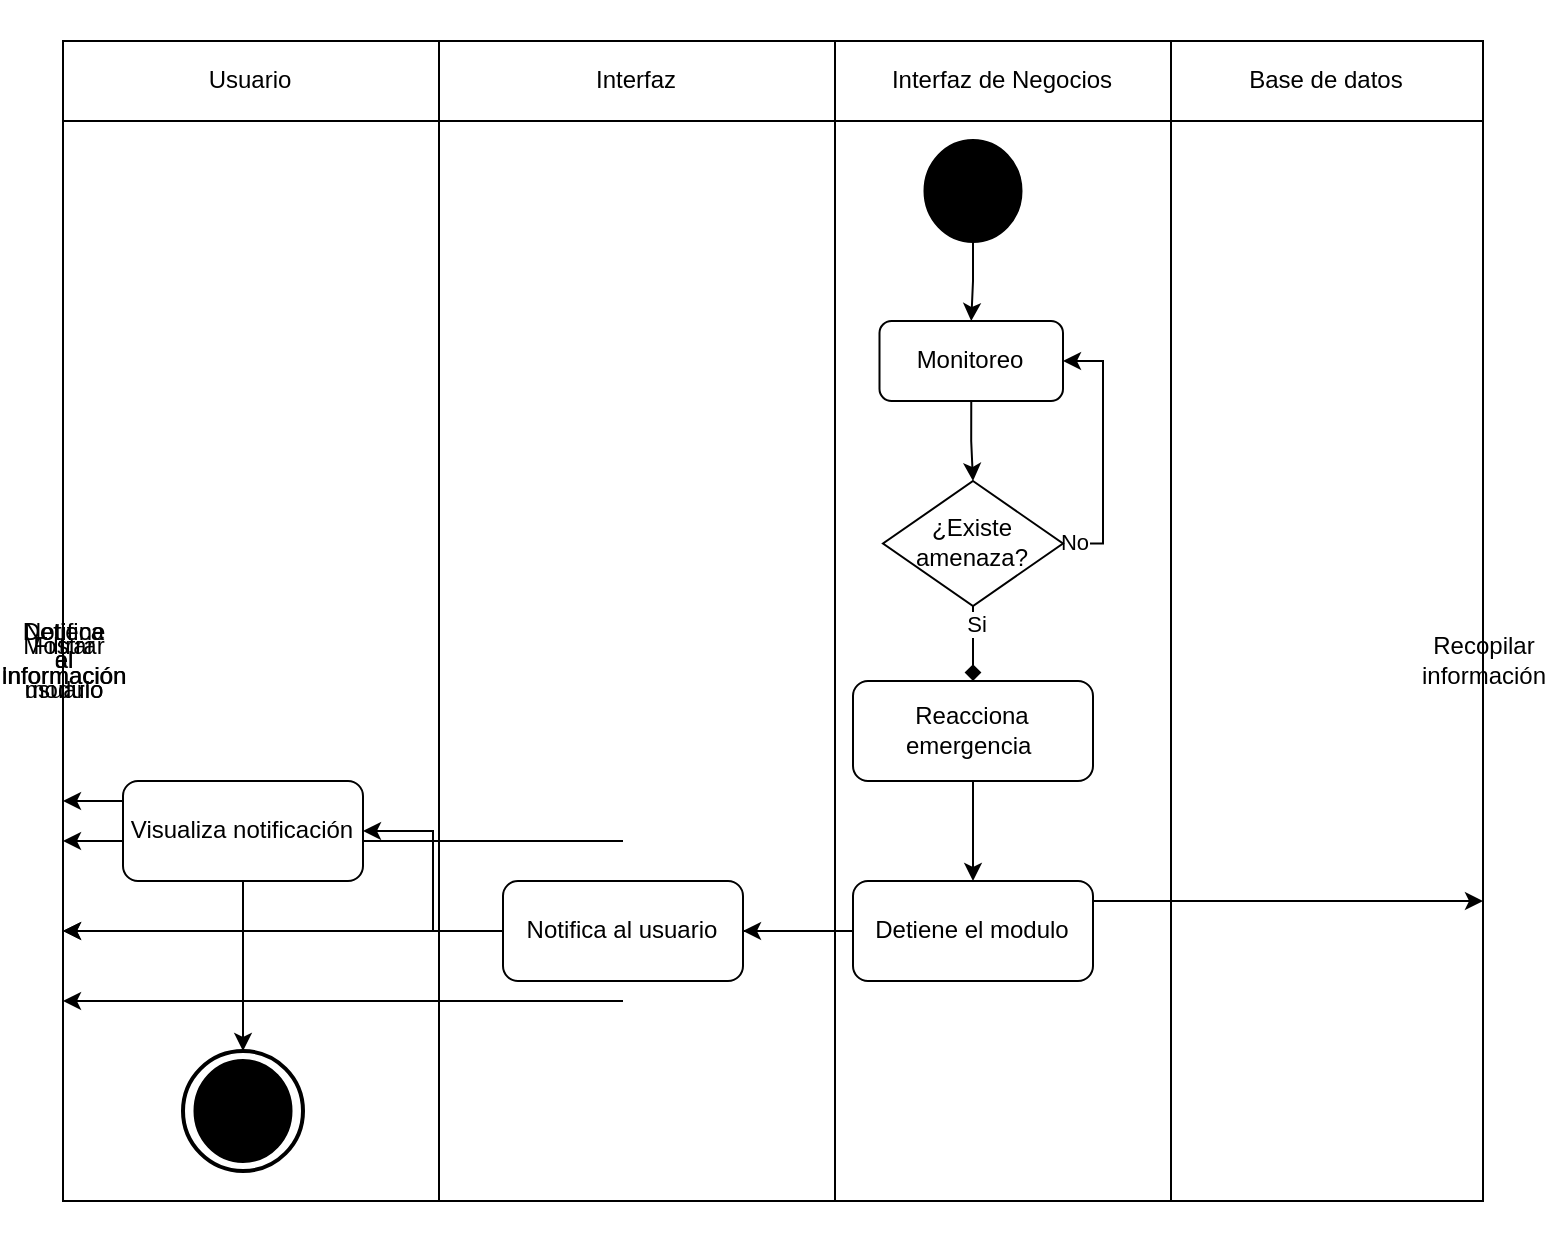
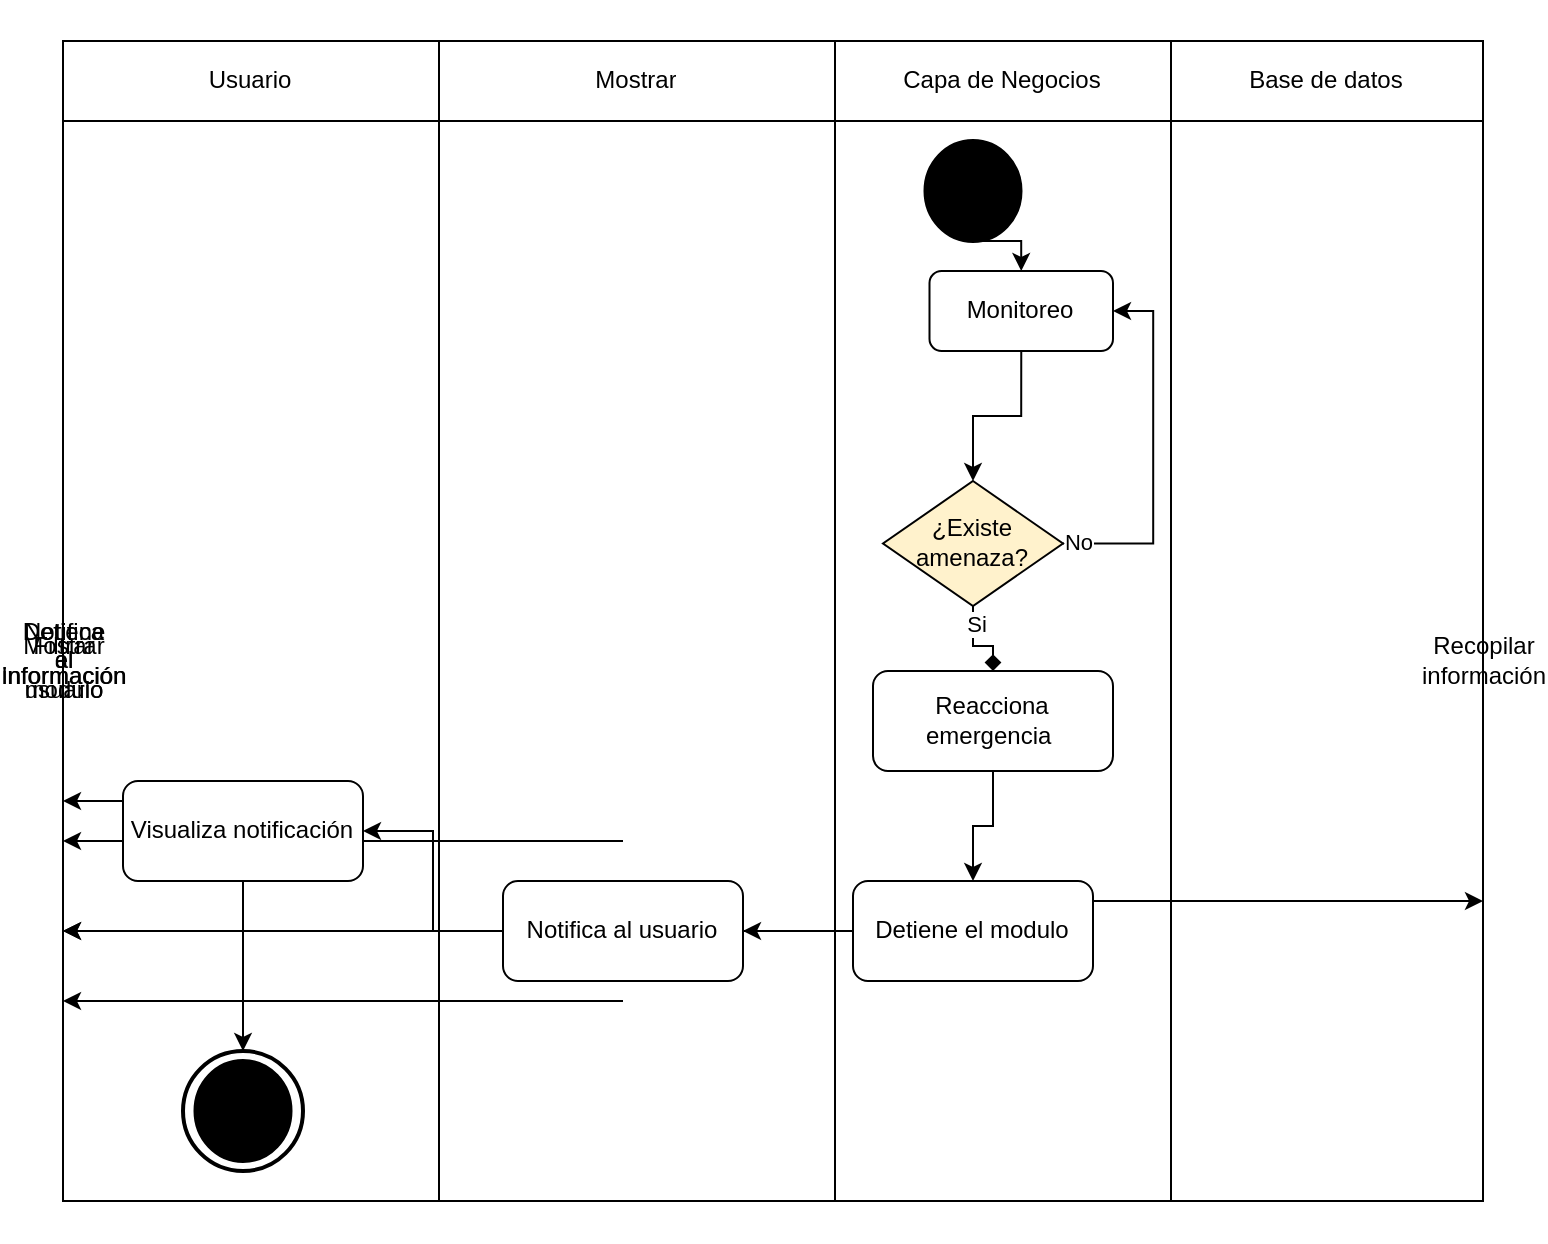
(637, 81) -> (637, 81)
(1003, 81) -> (1003, 81)
(971, 361) -> (1021, 311)
(973, 544) -> (973, 544)
(973, 731) -> (993, 721)
